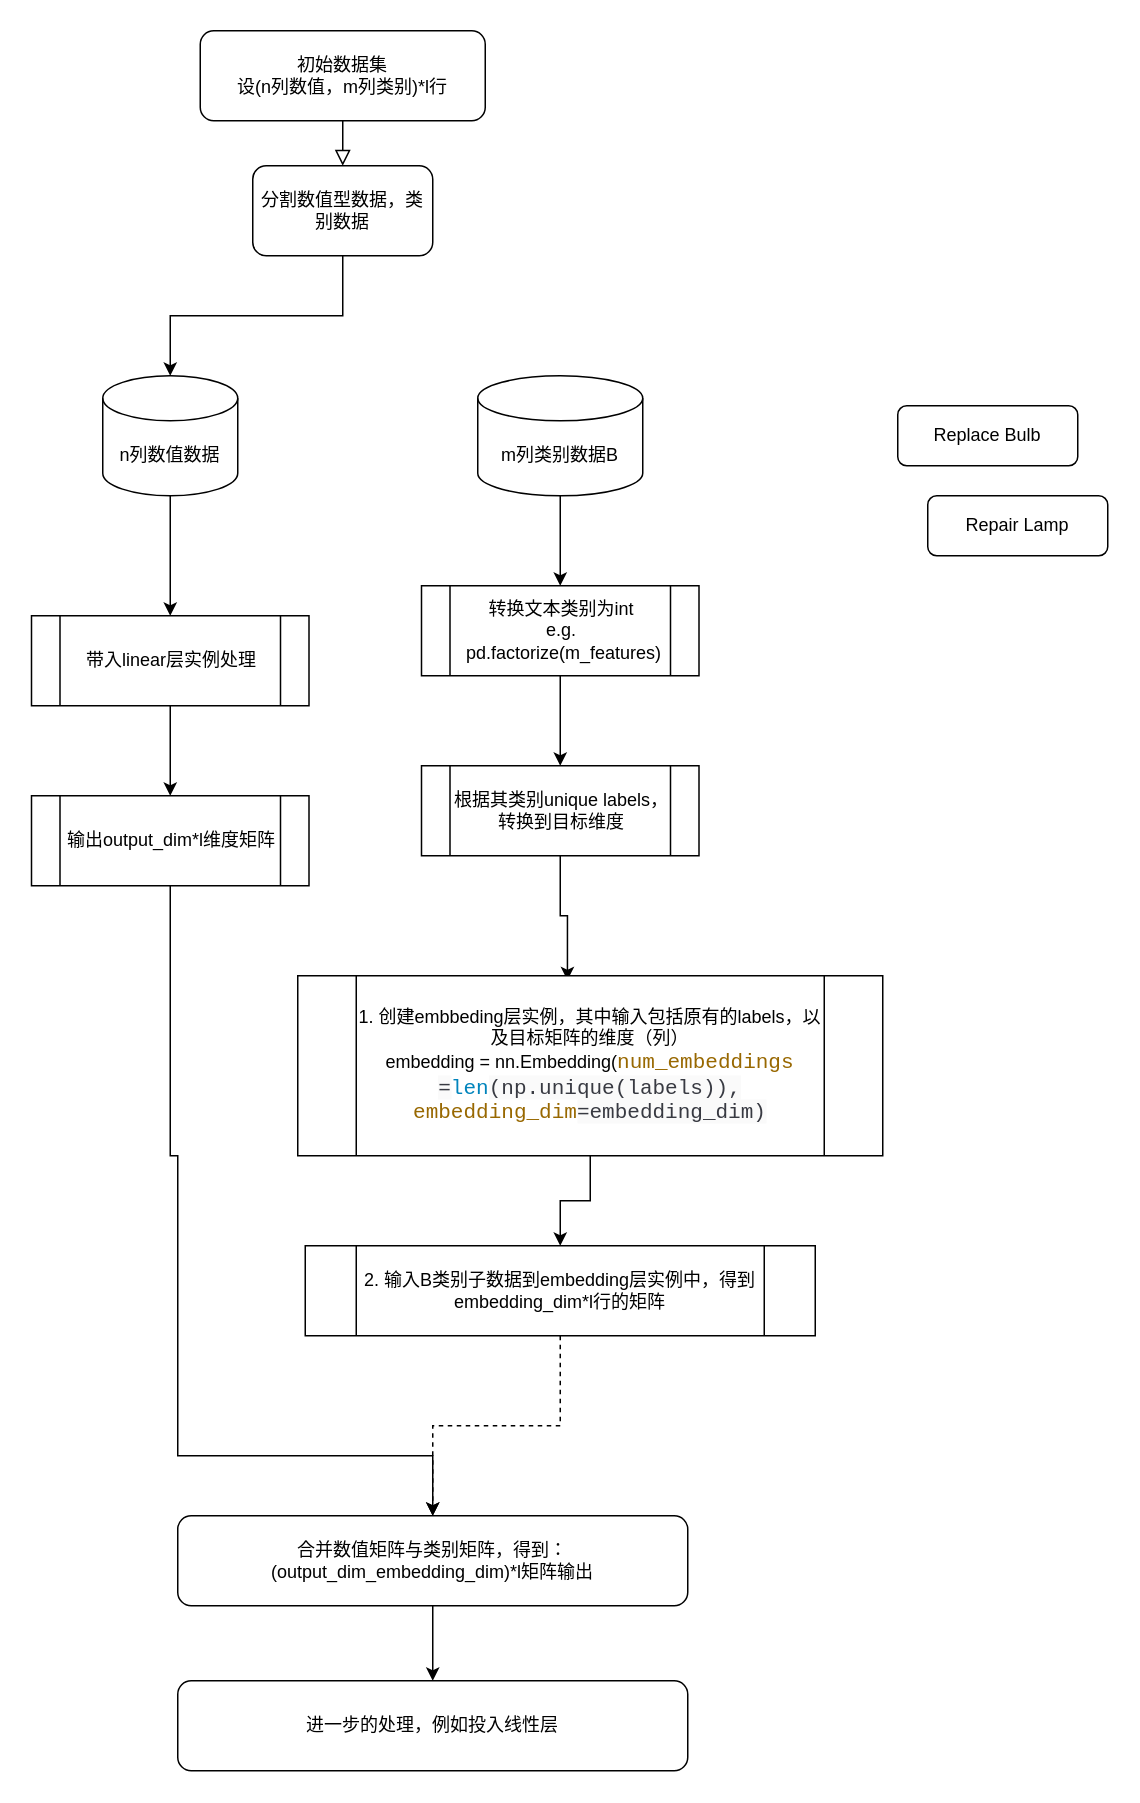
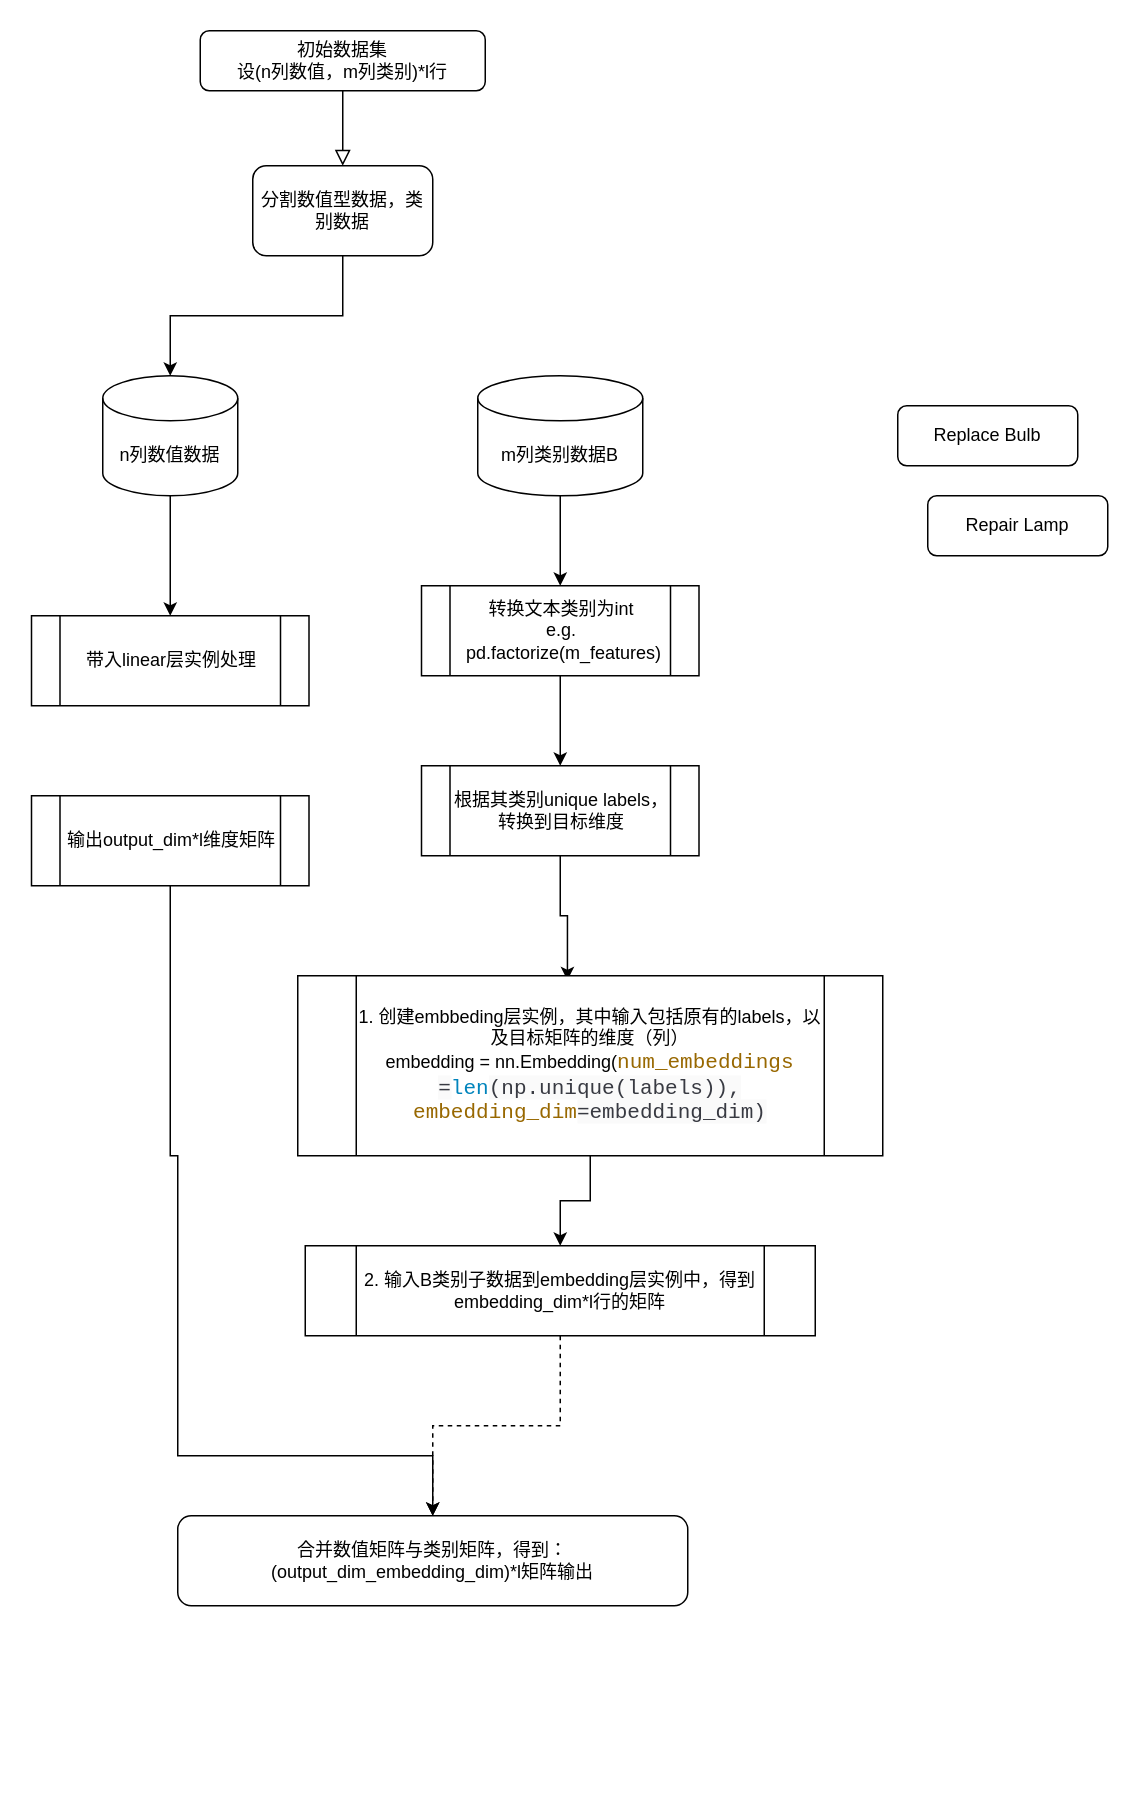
(343, 76) -> (343, 61)
(170, 746) -> none
(433, 1638) -> none
(433, 1726) -> none
